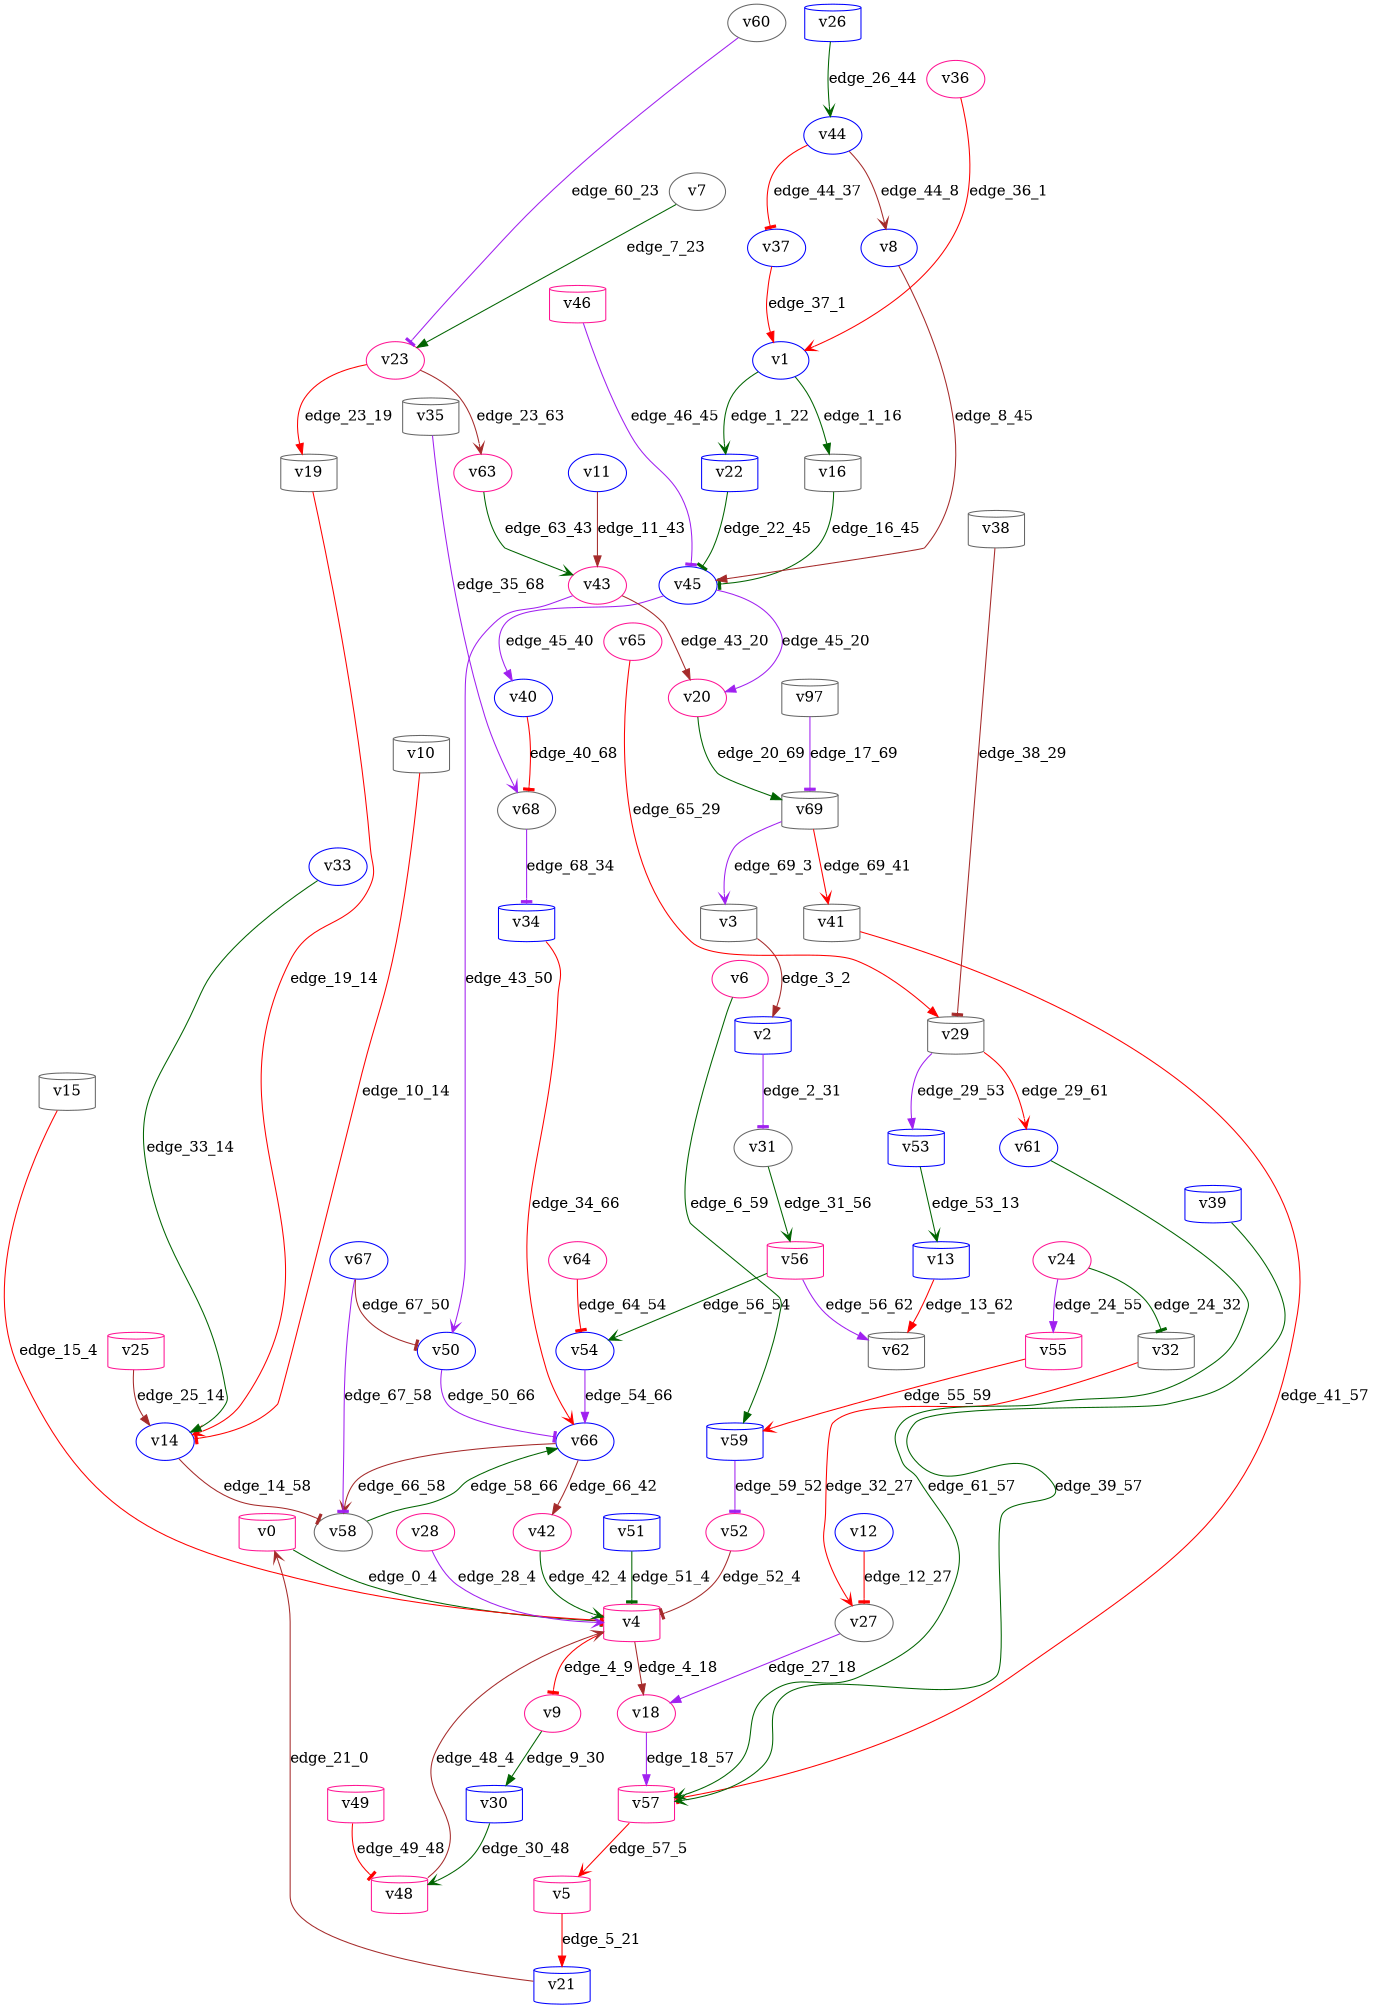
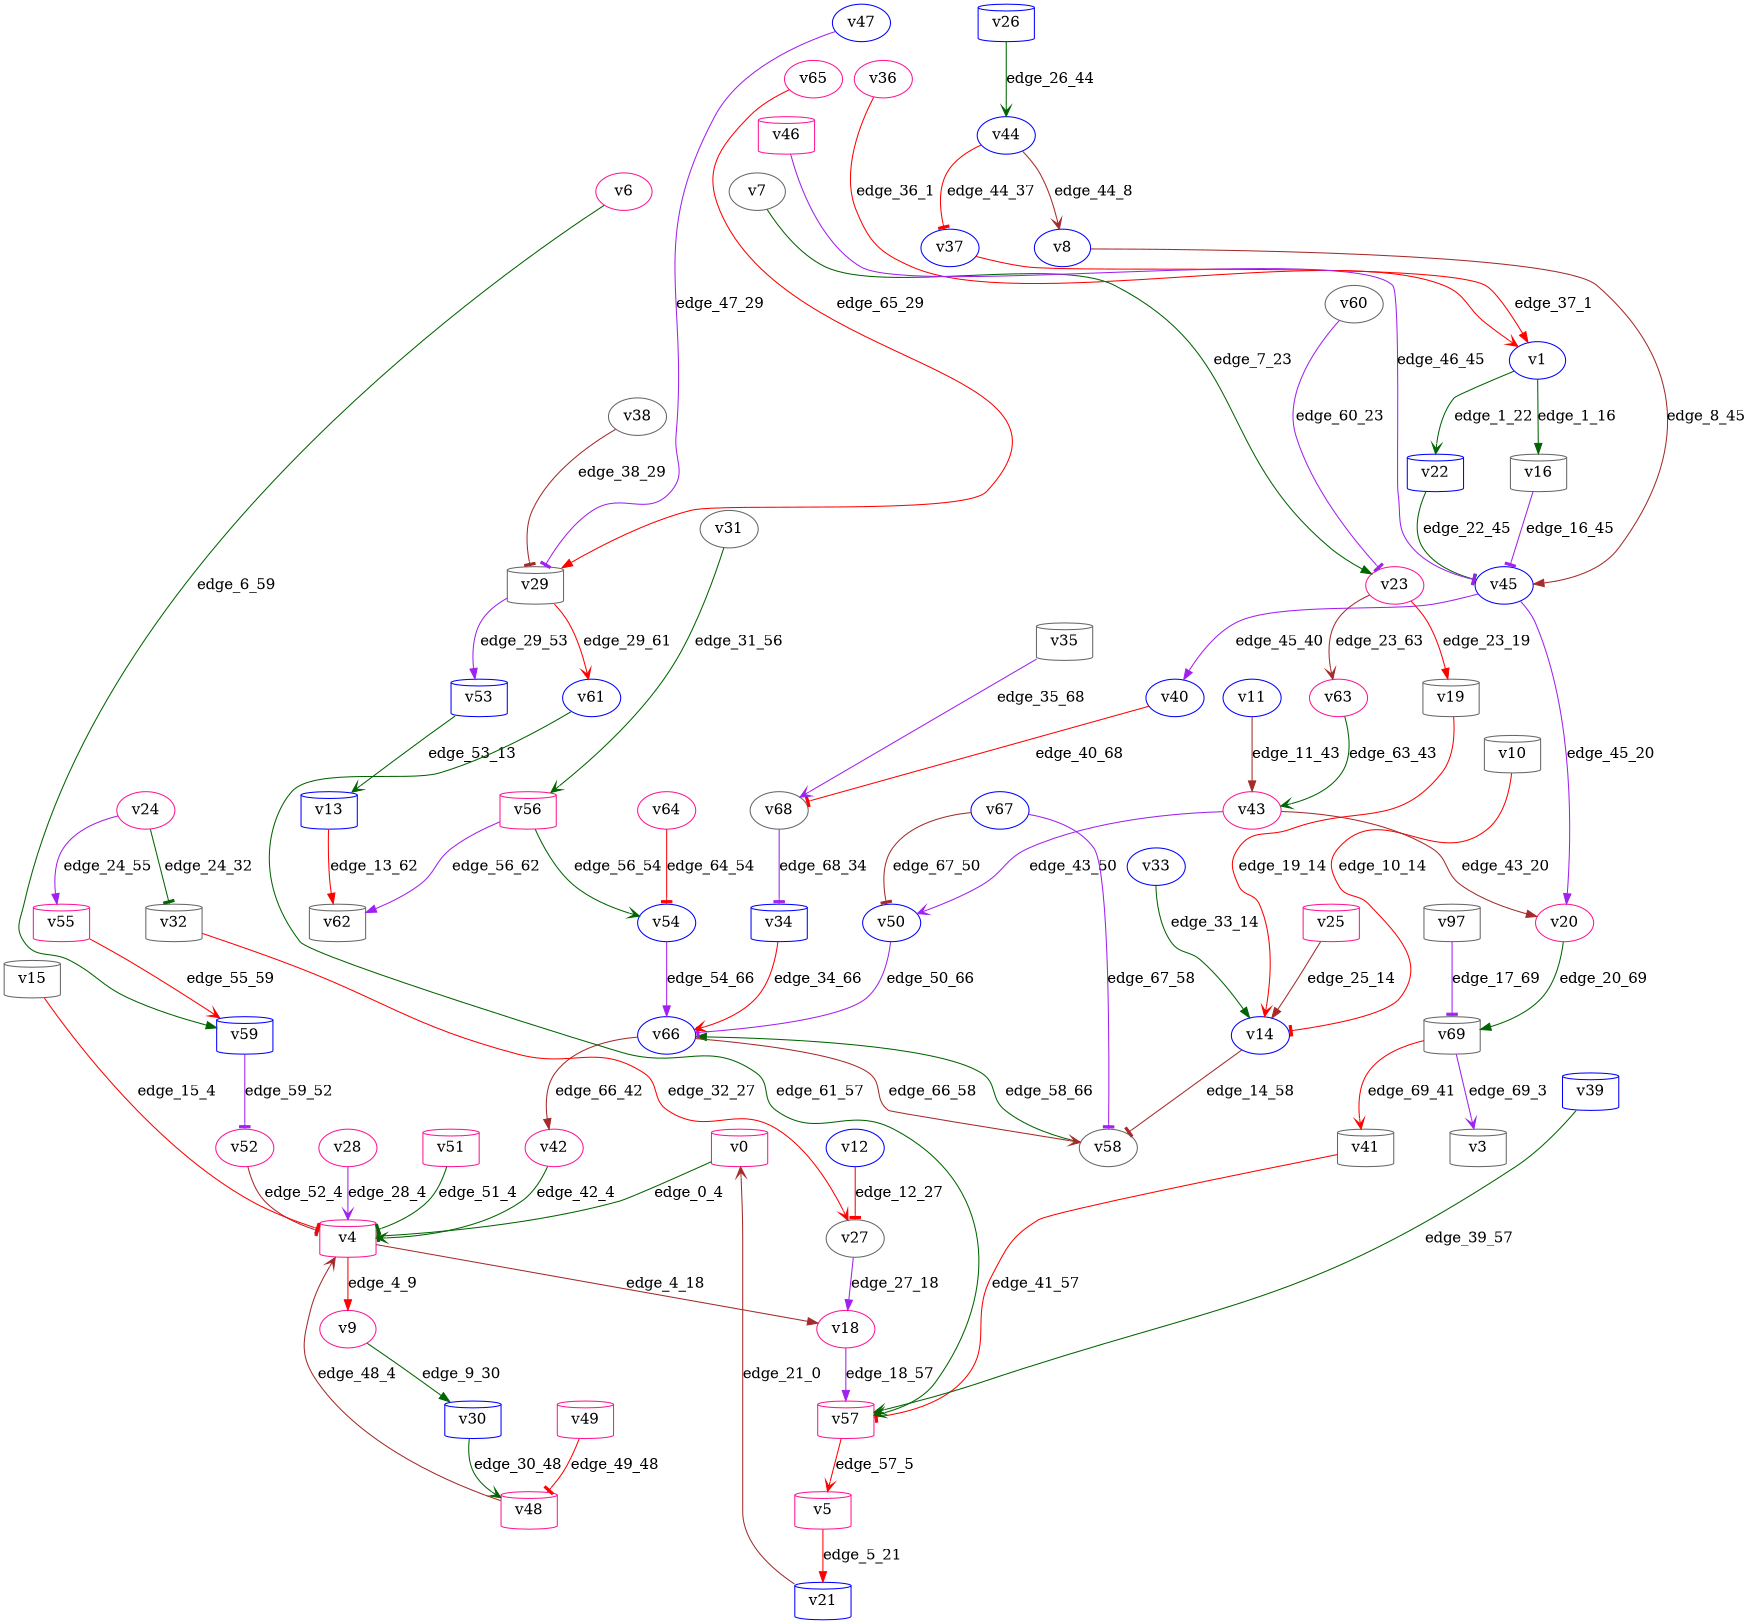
none -> (861, 23)
(996, 529) -> (638, 417)
(800, 561) -> (1522, 527)
(763, 1035) -> none
(632, 1532) -> (451, 1148)
(570, 1654) -> (348, 1279)
